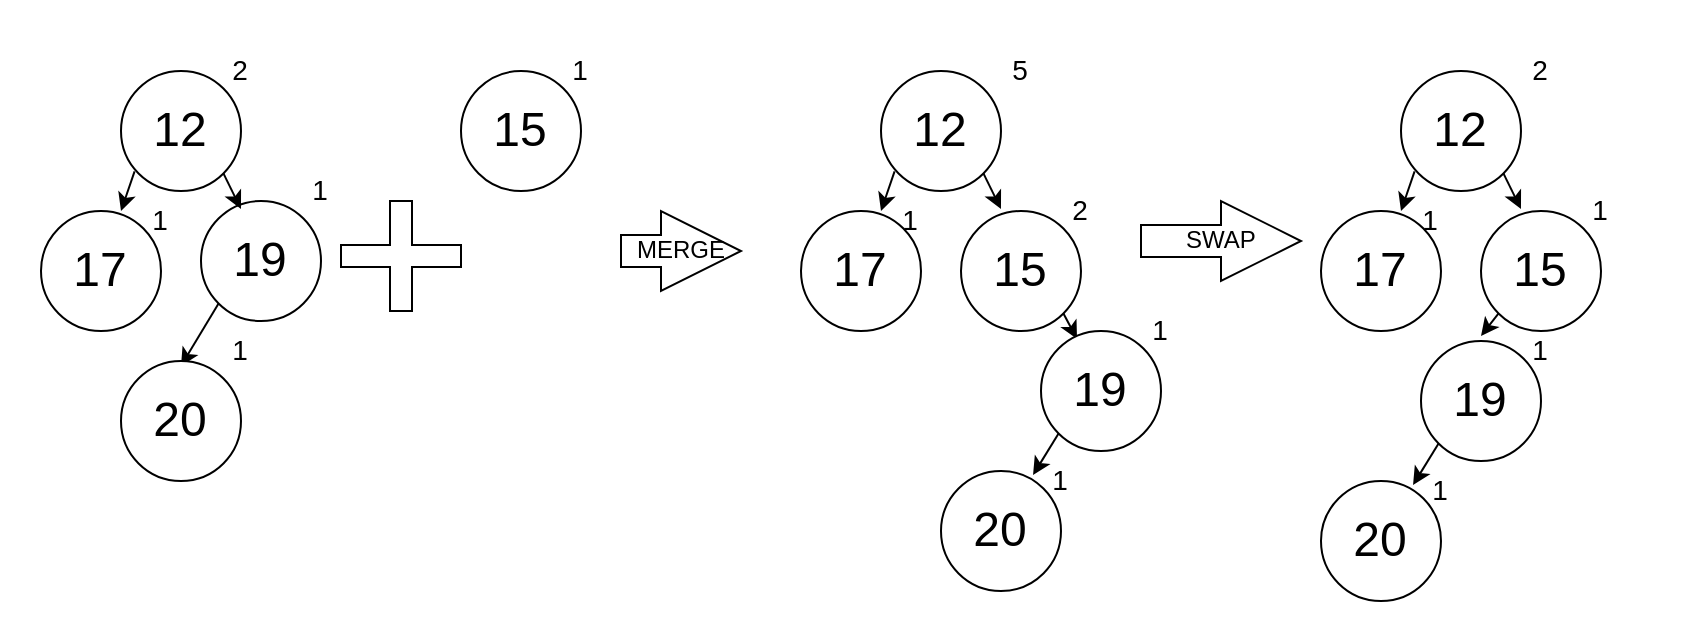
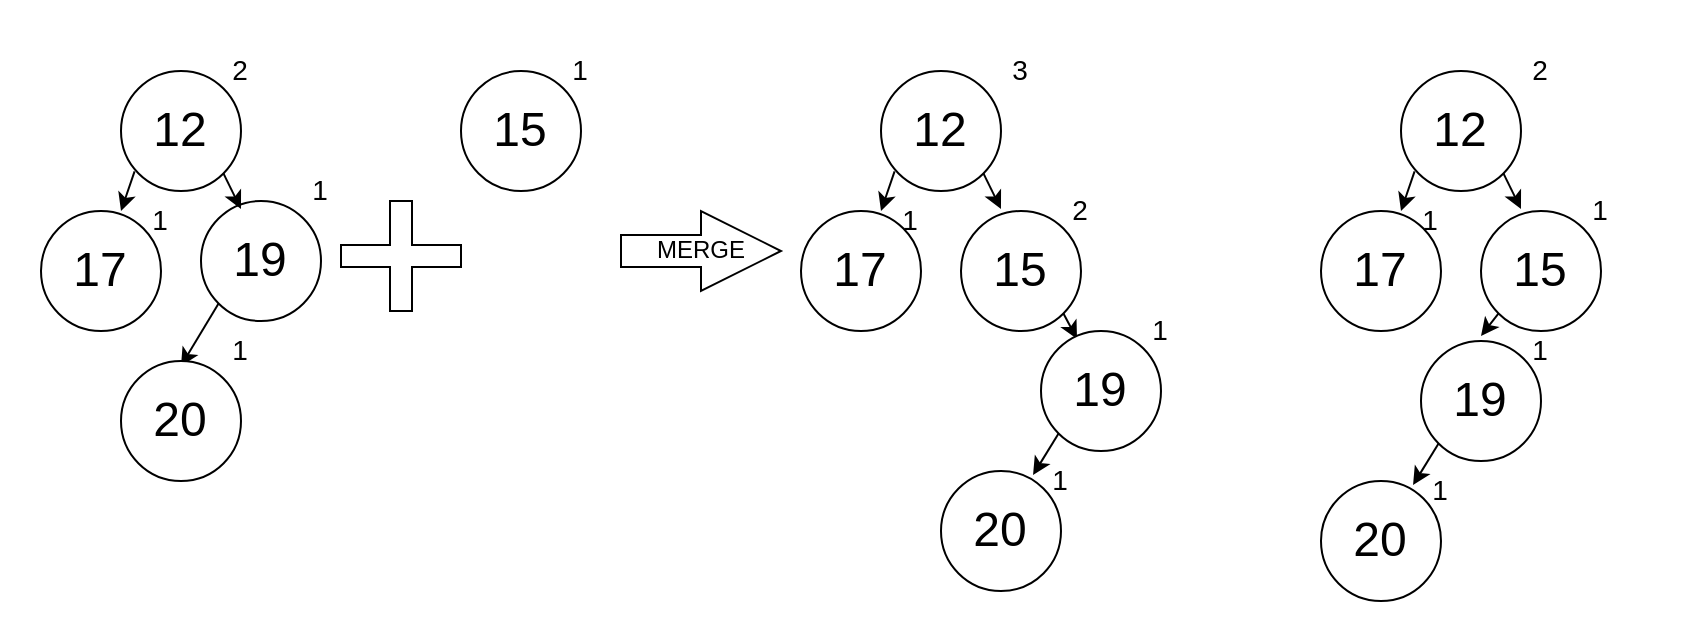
(1021, 71) -> (1021, 71)
(1221, 241) -> none
(681, 251) -> (701, 251)
